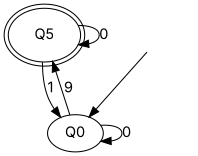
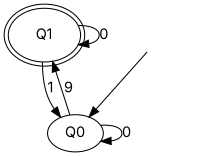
(44, 35) -> (44, 35)
